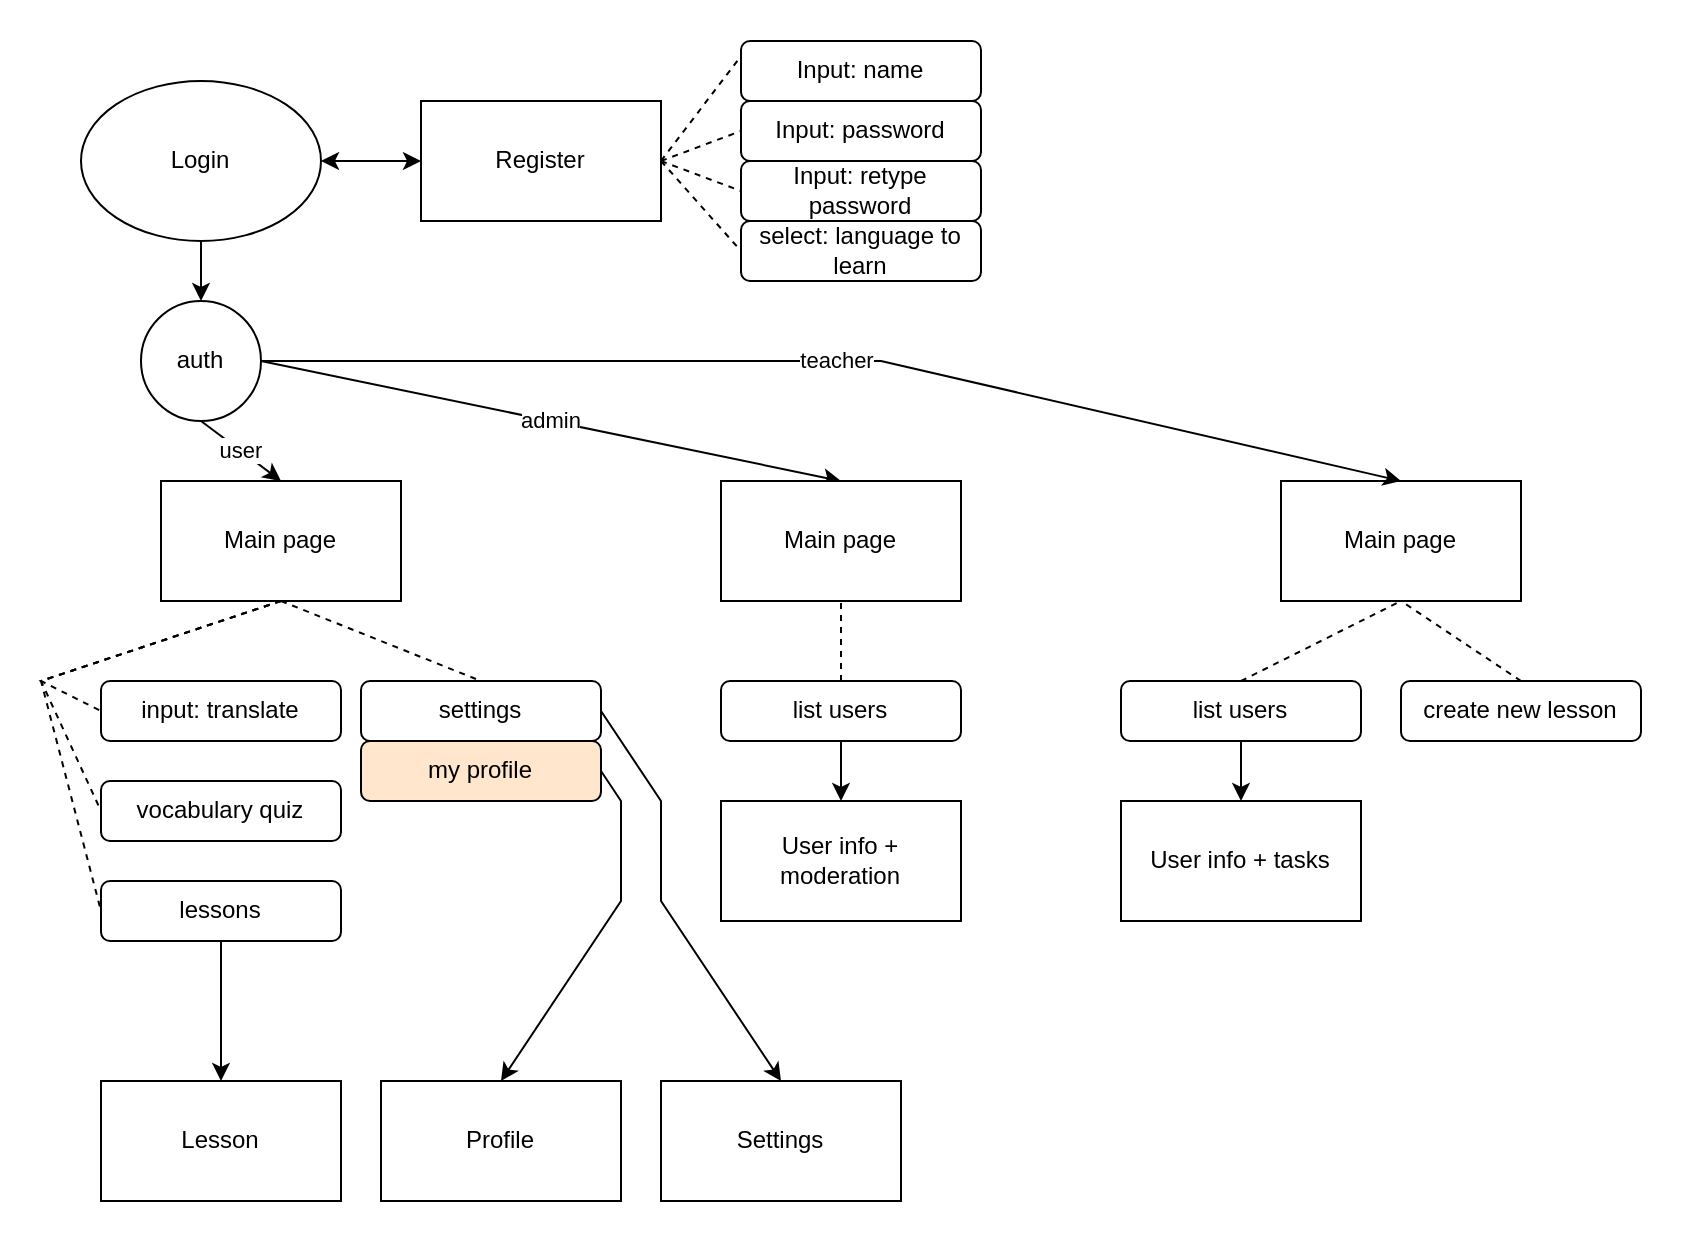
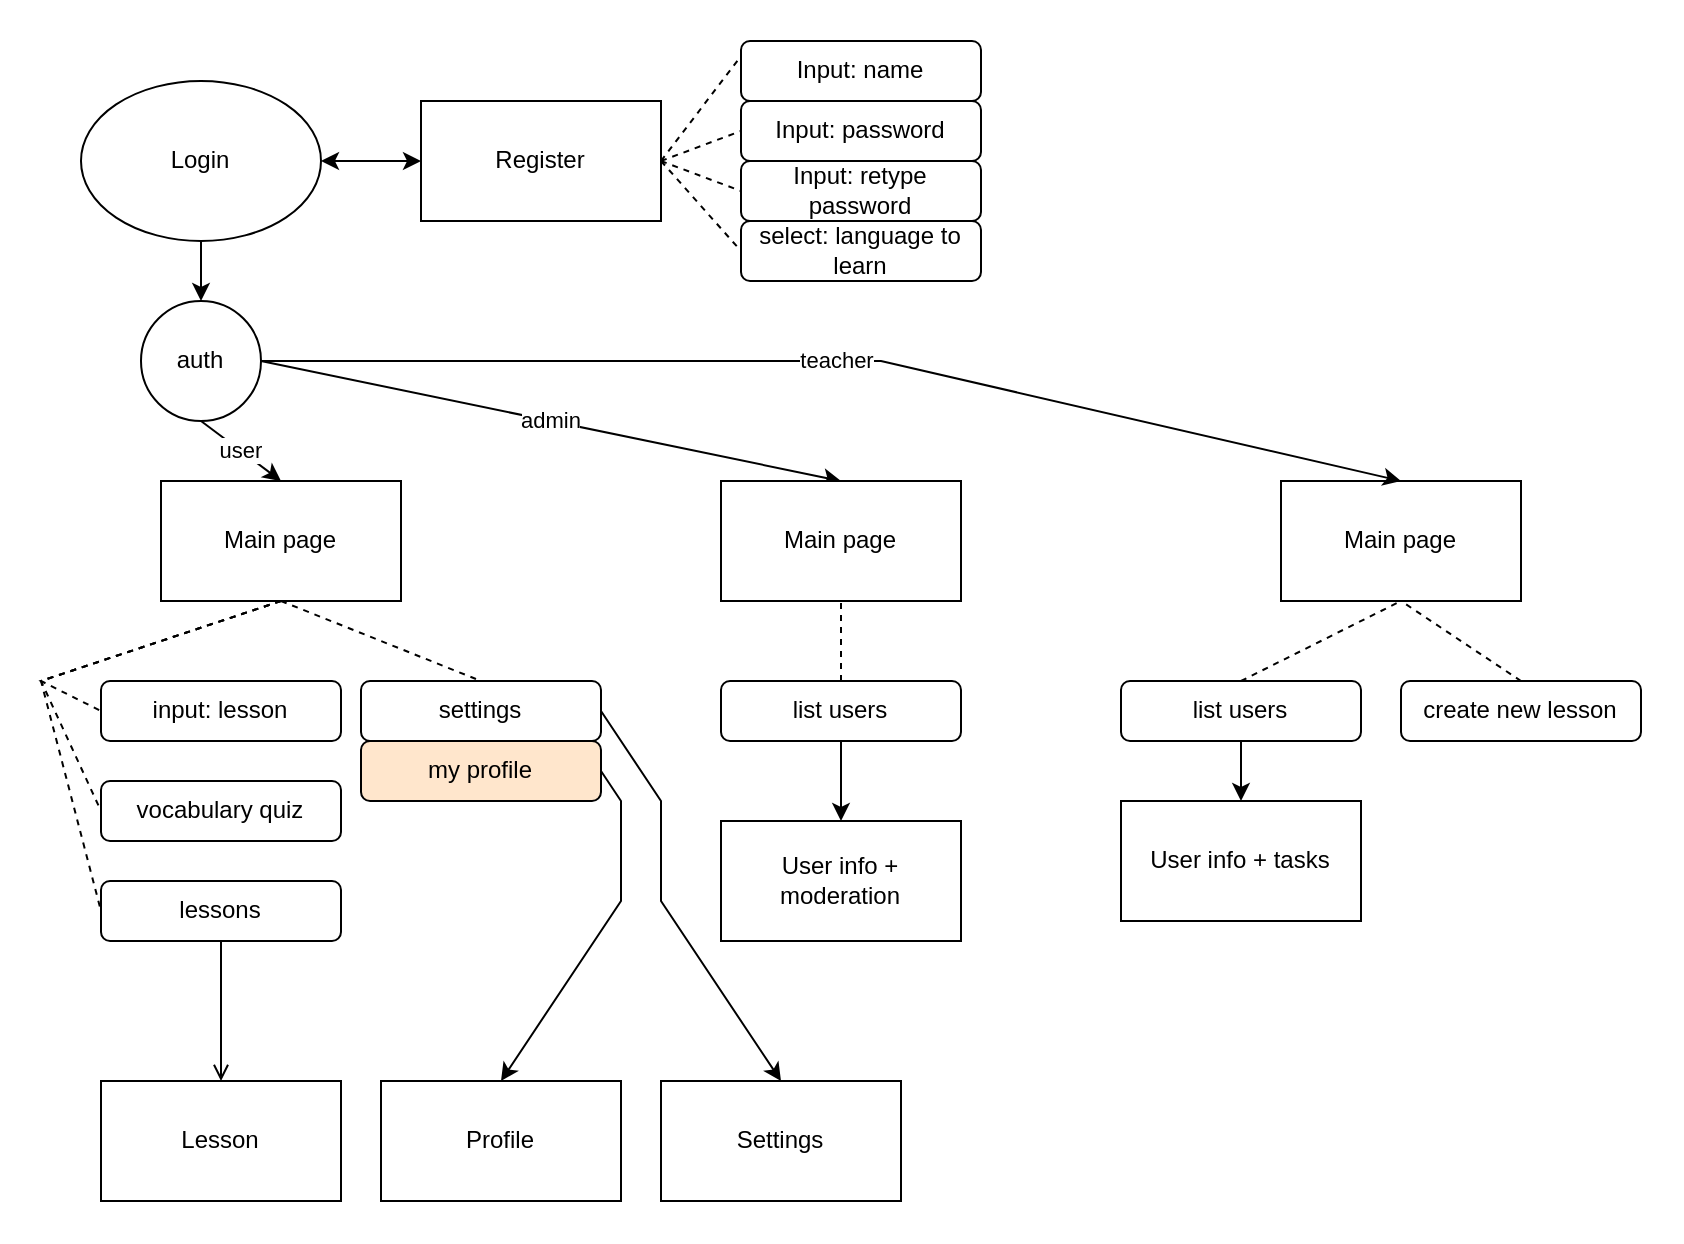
(221, 711) -> (221, 711)
(841, 861) -> (841, 881)
(221, 1066) -> (221, 1068)
